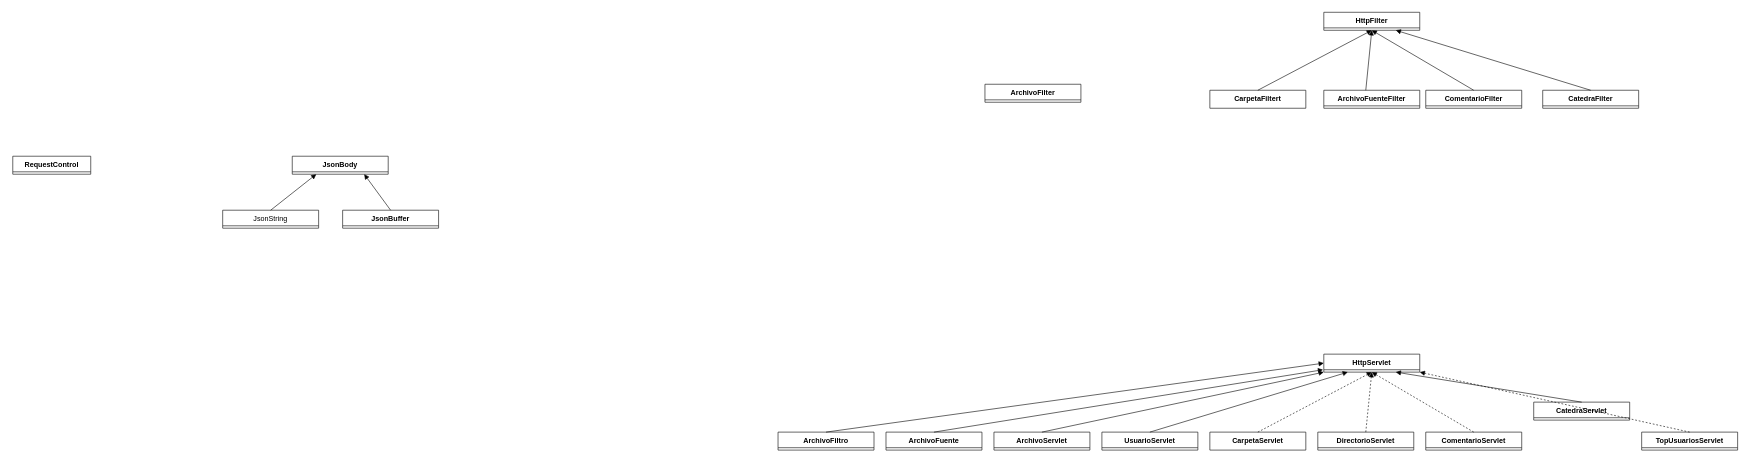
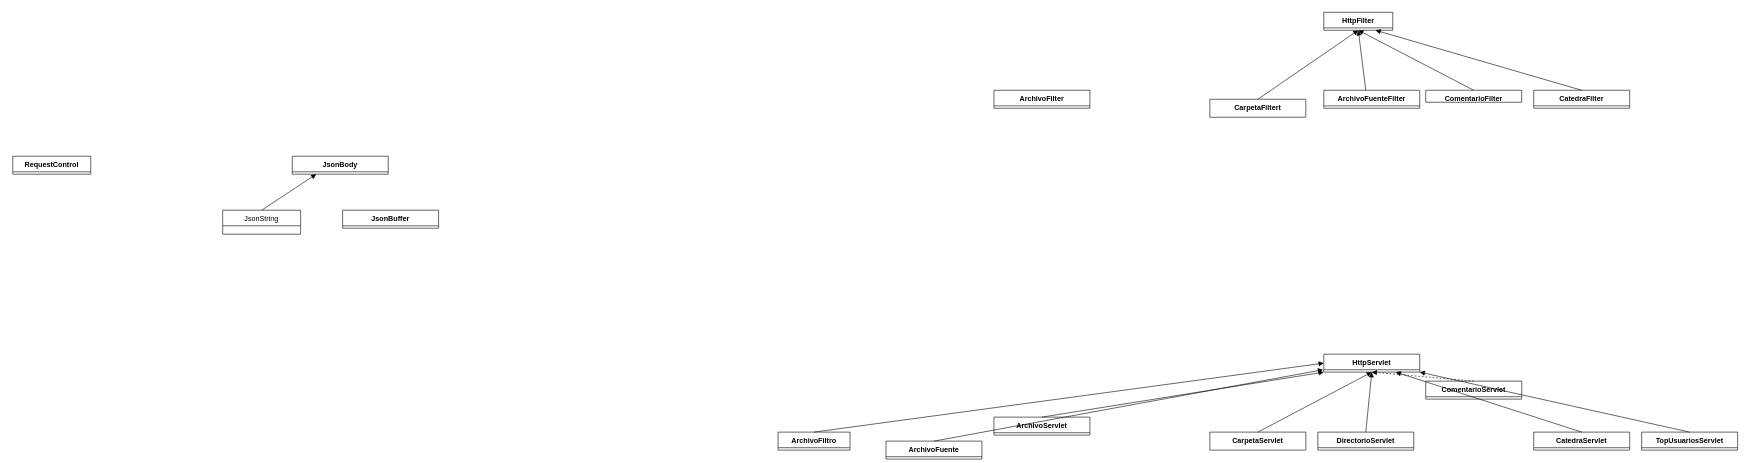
(1372, 21) -> (1358, 21)
(1033, 93) -> (1042, 99)
(1258, 99) -> (1258, 108)
(1474, 99) -> (1474, 96)
(1591, 99) -> (1582, 99)
(379, 195) -> none
(270, 219) -> (261, 222)
(1247, 403) -> none
(1312, 404) -> (1312, 404)
(1369, 404) -> (1369, 404)
(1590, 410) -> (1590, 410)
(1582, 411) -> (1582, 441)
(826, 441) -> (814, 441)
(934, 441) -> (934, 450)
(1042, 441) -> (1042, 426)
(1150, 441) -> none
(1474, 441) -> (1474, 390)
